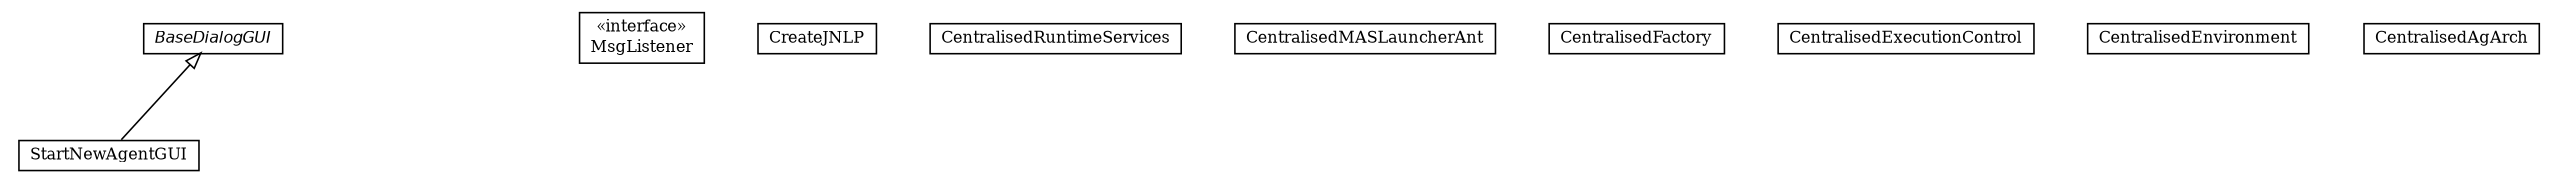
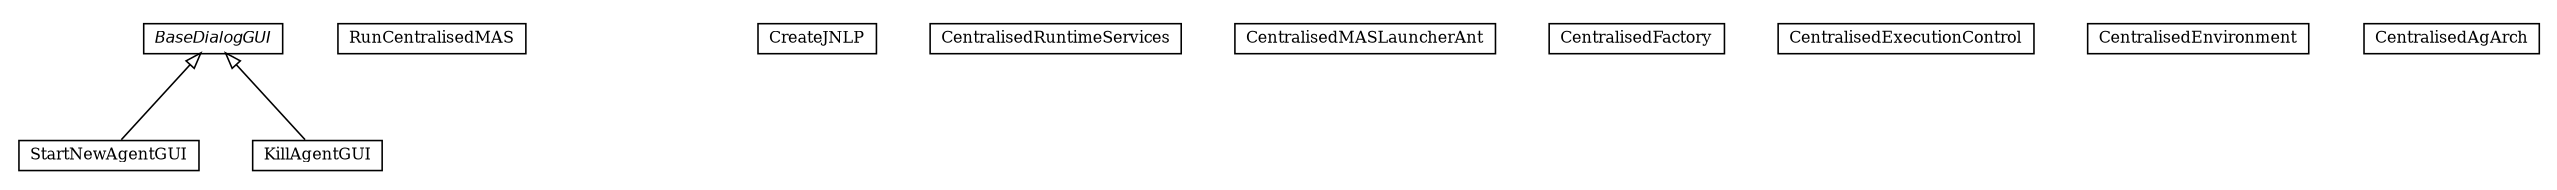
none -> (431, 38)
(641, 38) -> none
none -> (317, 155)
